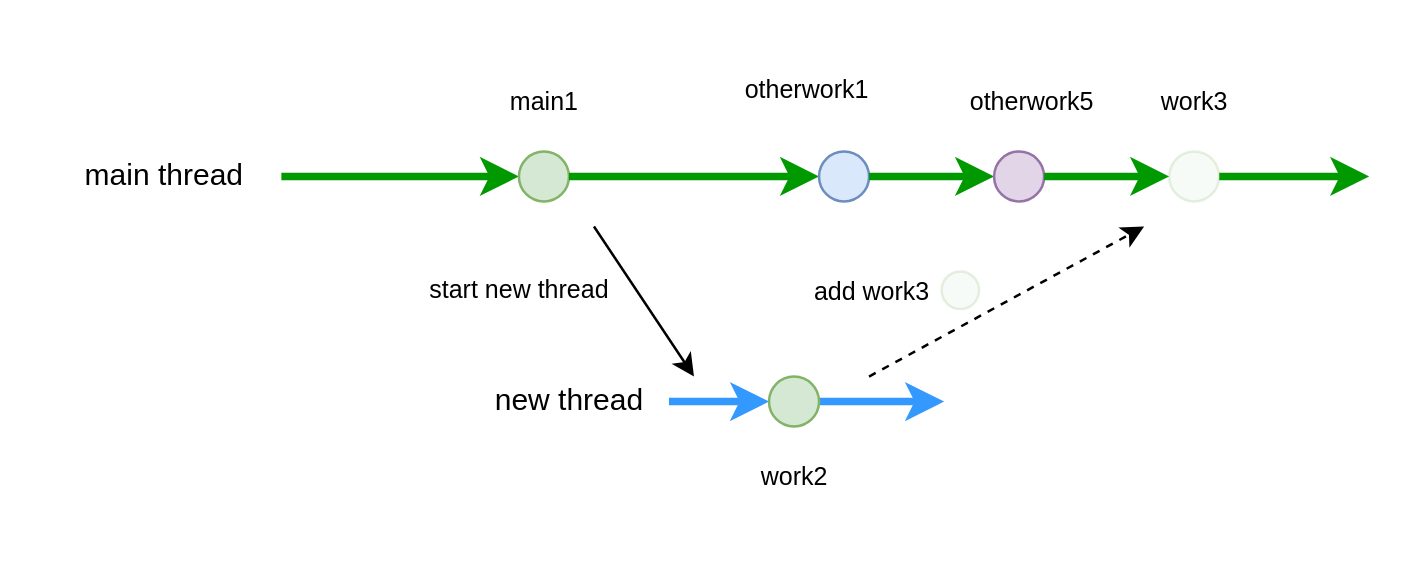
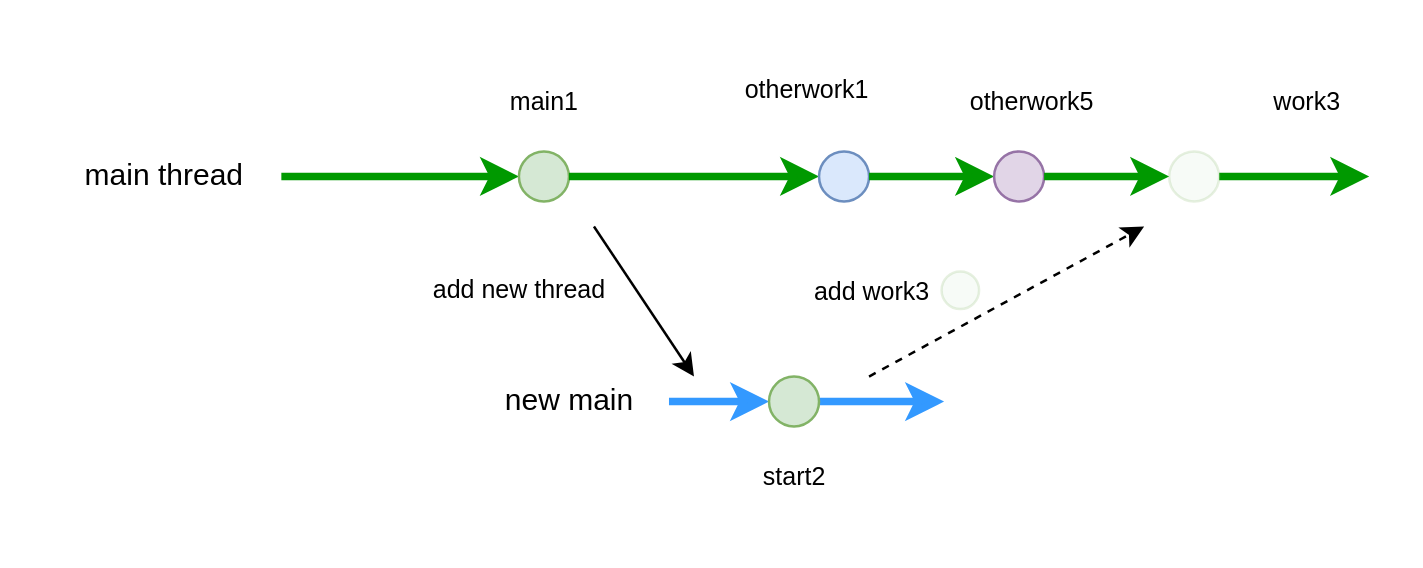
(1194, 101) -> (1306, 101)
(520, 289) -> (520, 289)
(570, 401) -> (570, 401)
(795, 476) -> (795, 476)
